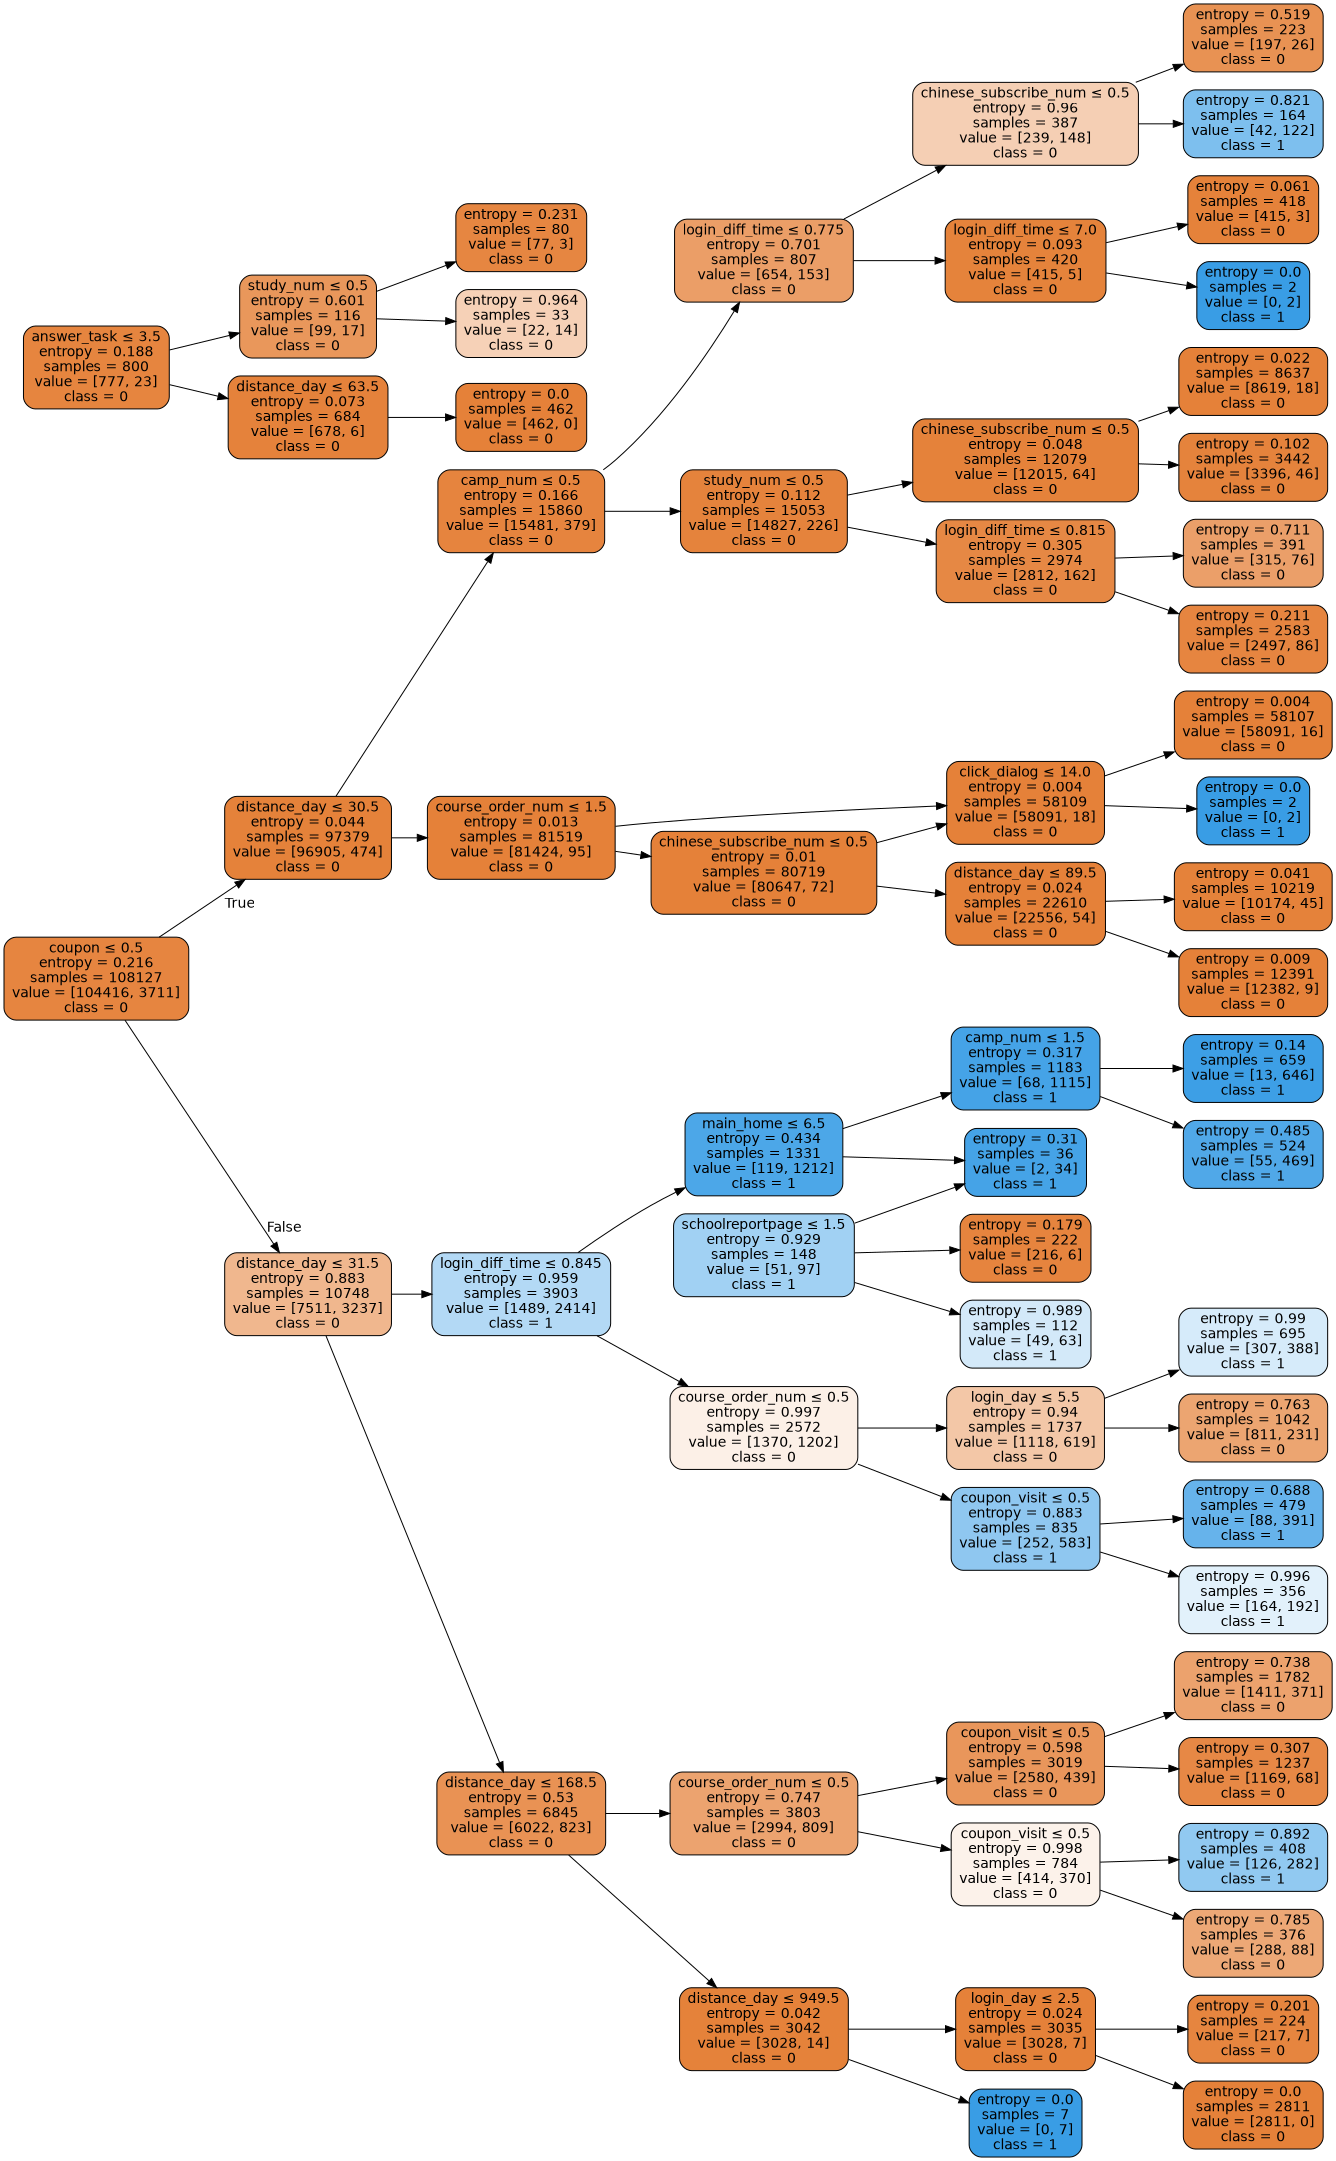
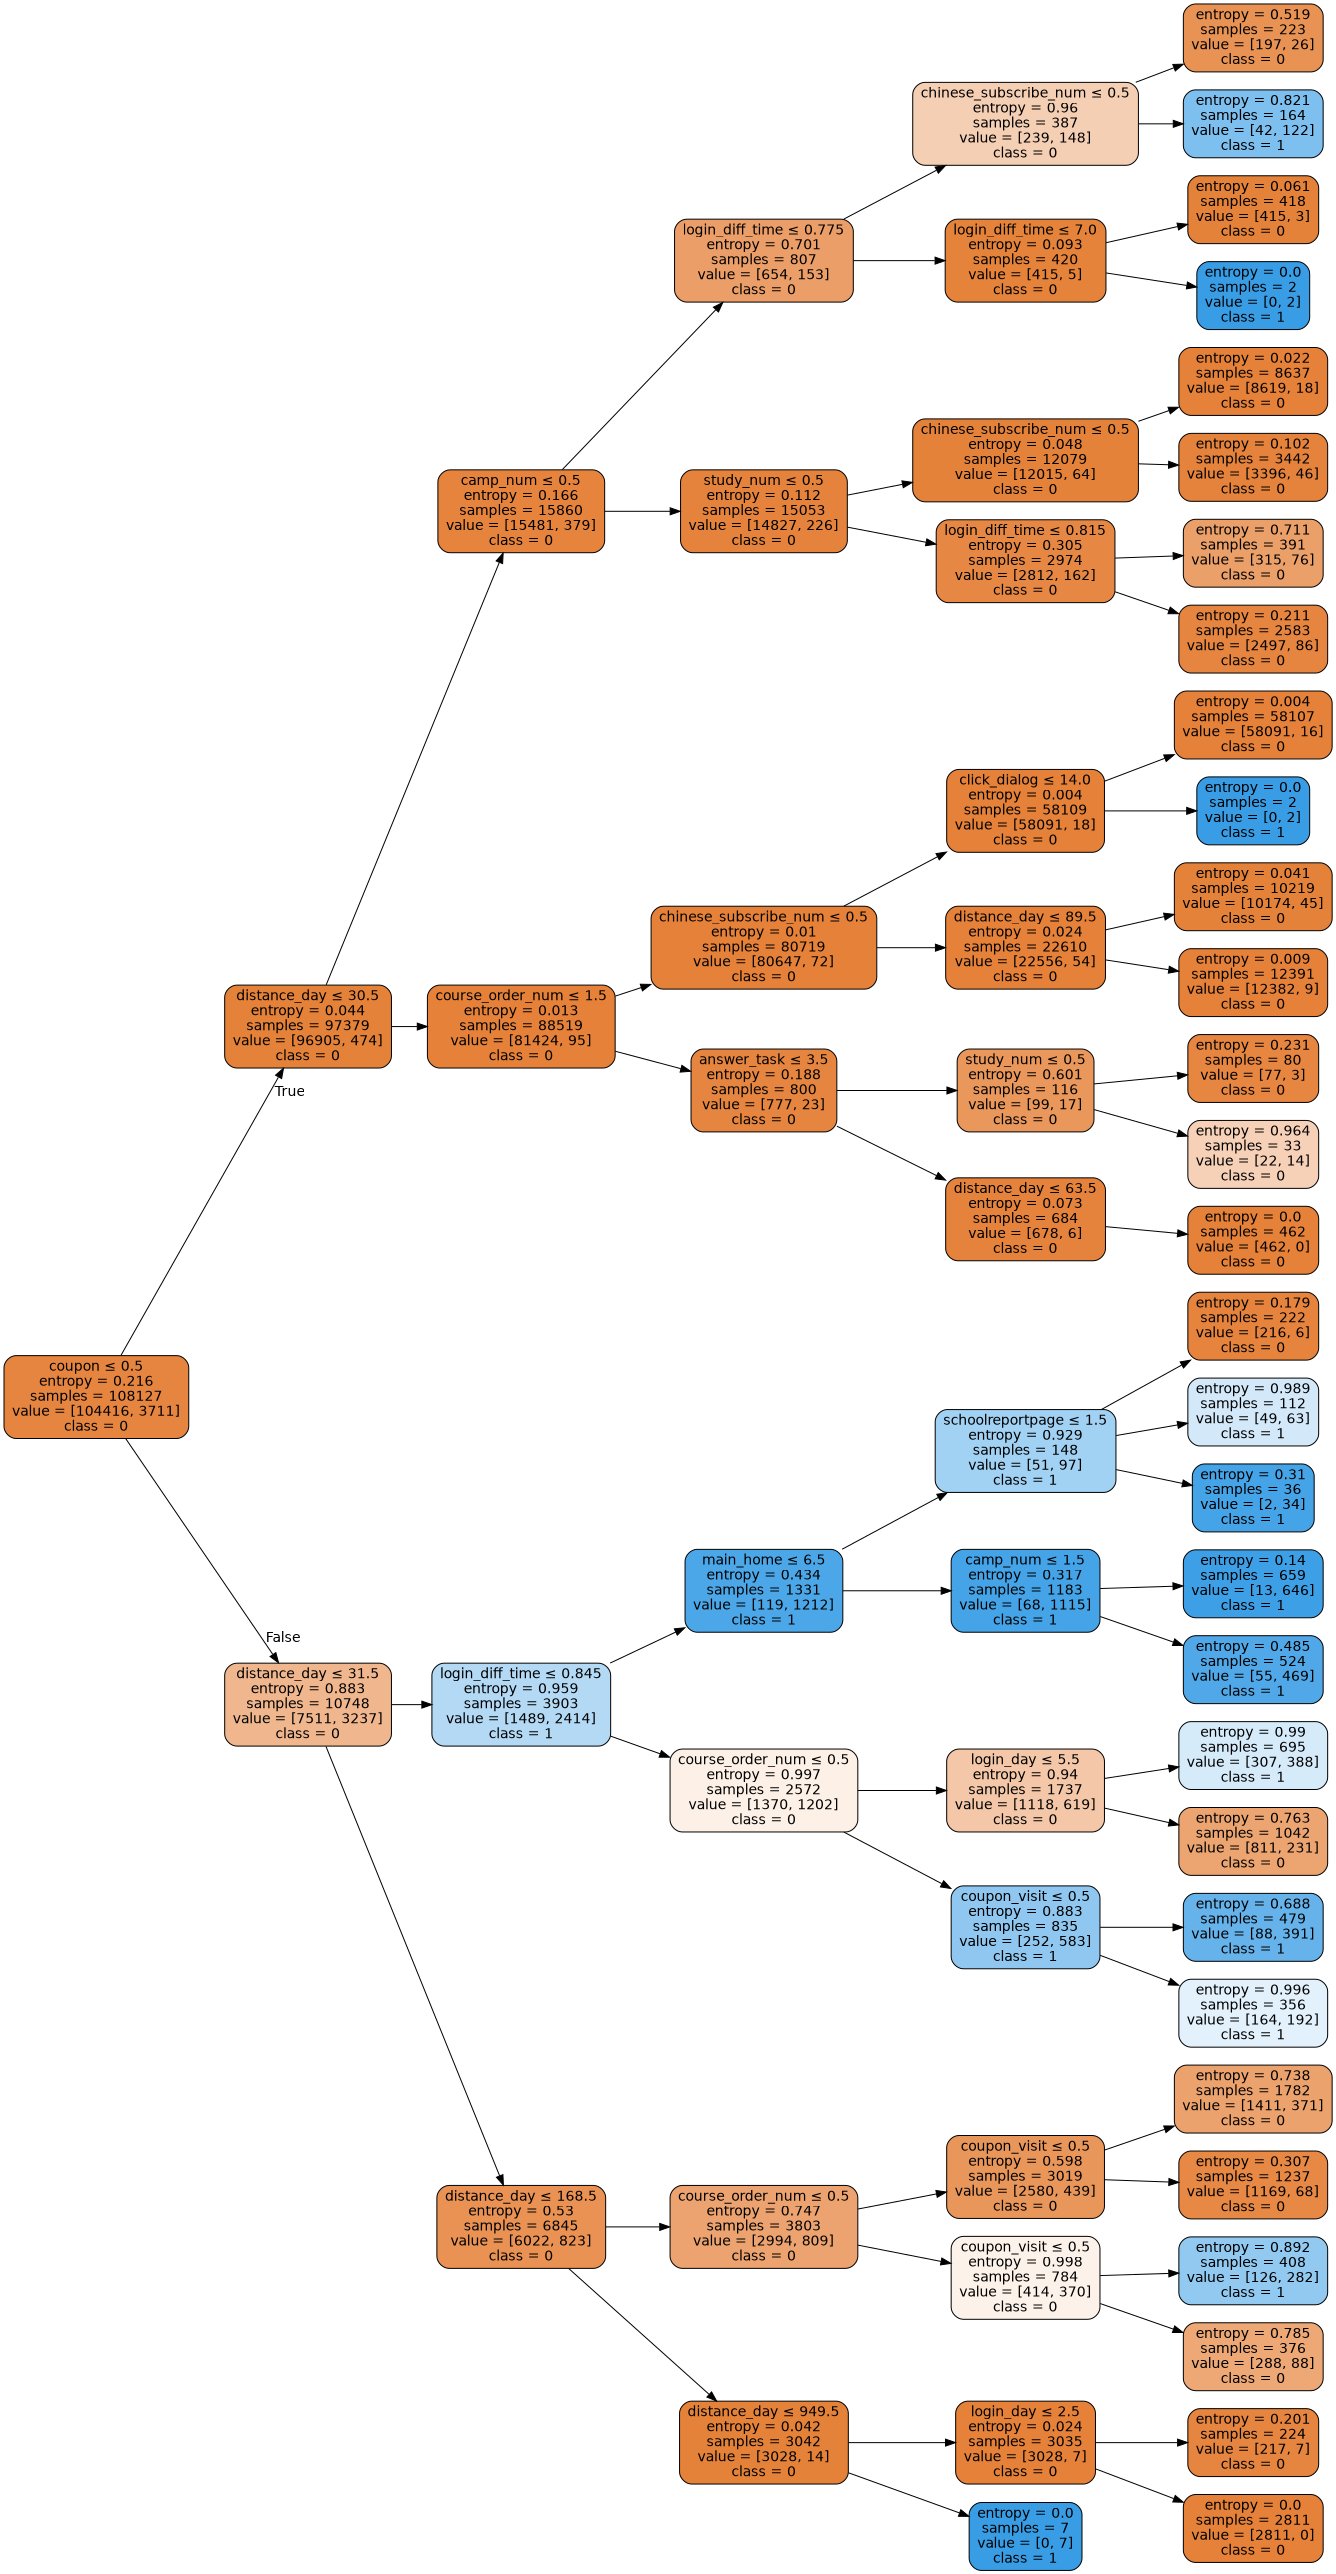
(776, 814) -> (648, 1060)
(521, 837) -> (521, 1026)
(899, 1159) -> (890, 1523)
